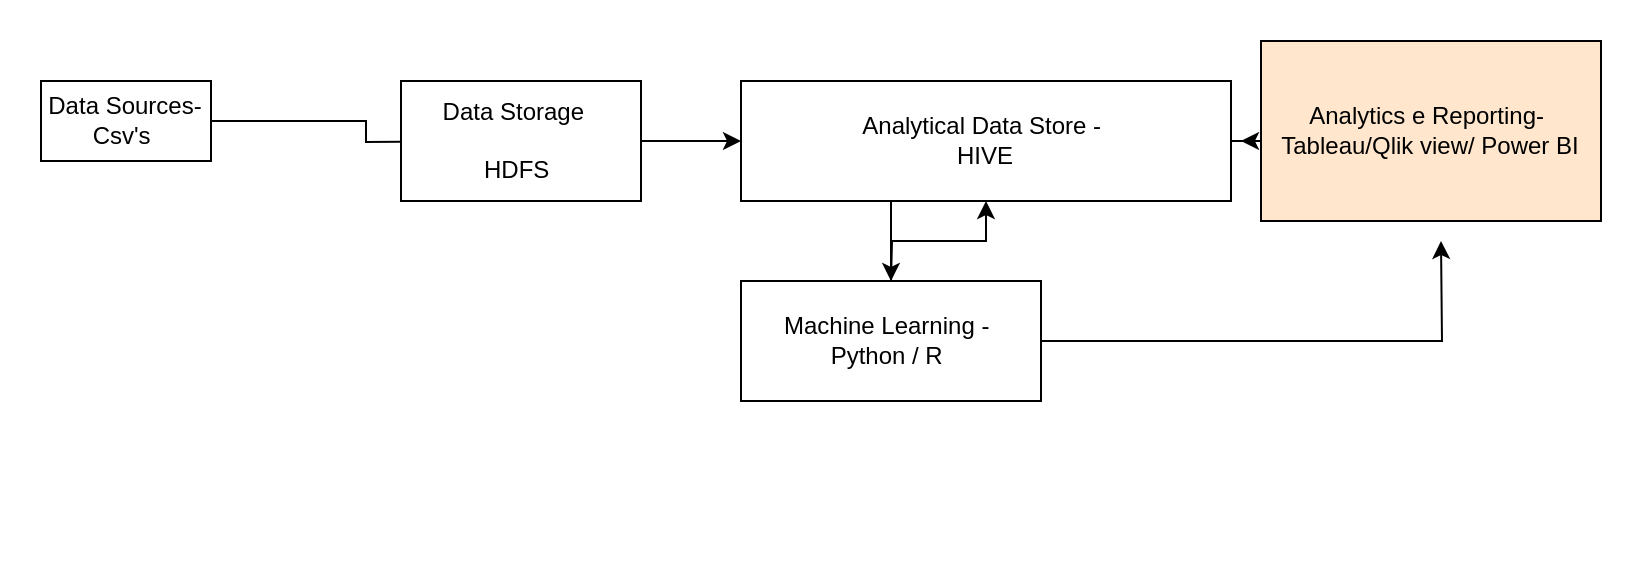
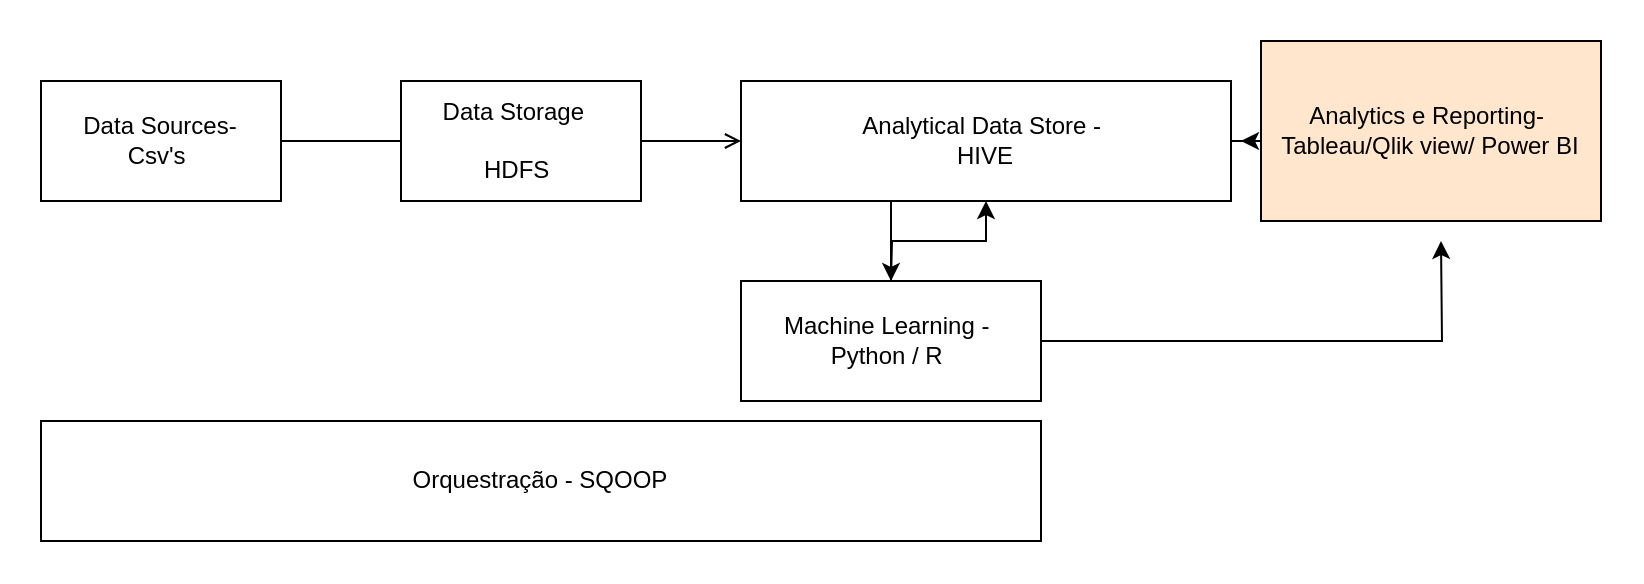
(126, 121) -> (161, 141)
(726, 141) -> (728, 141)
none -> (541, 481)
